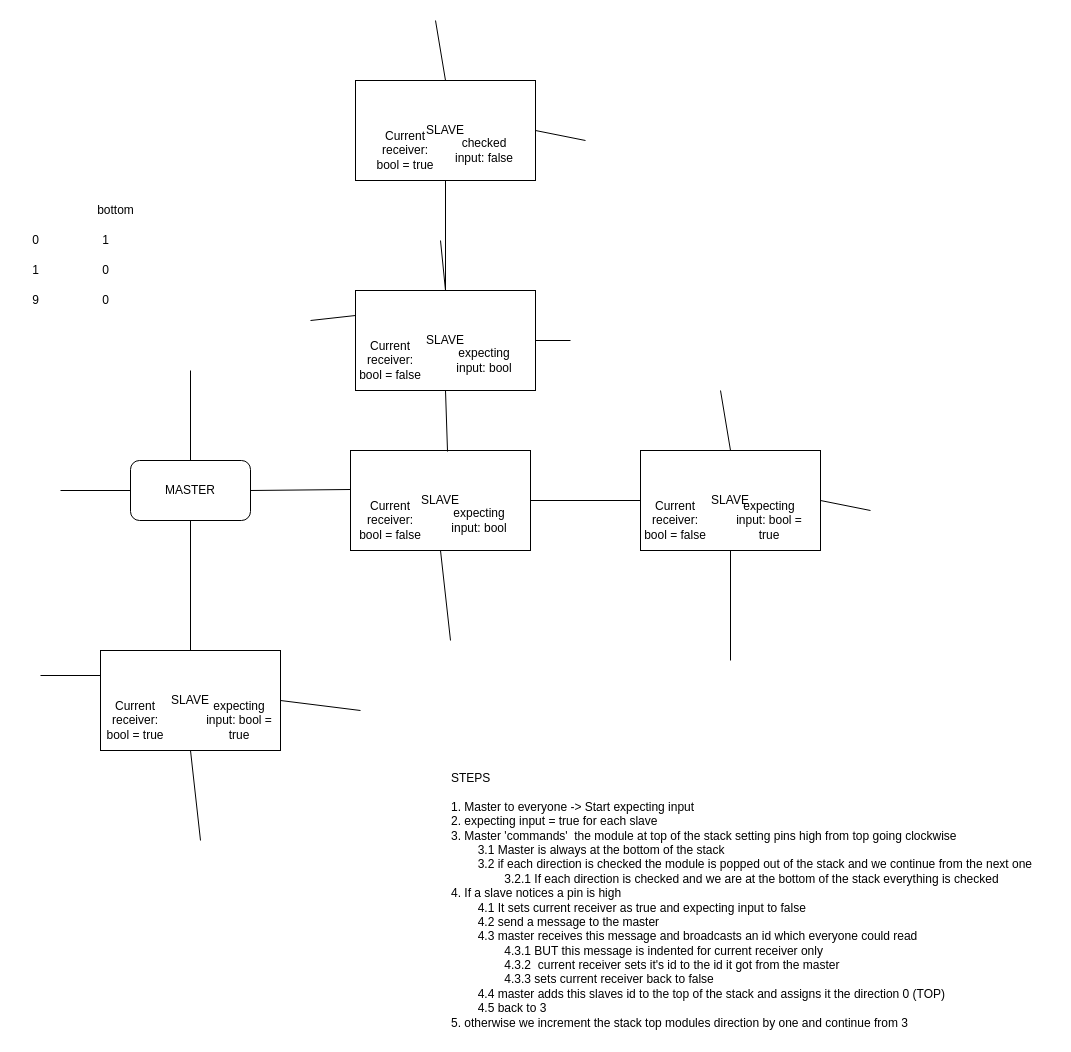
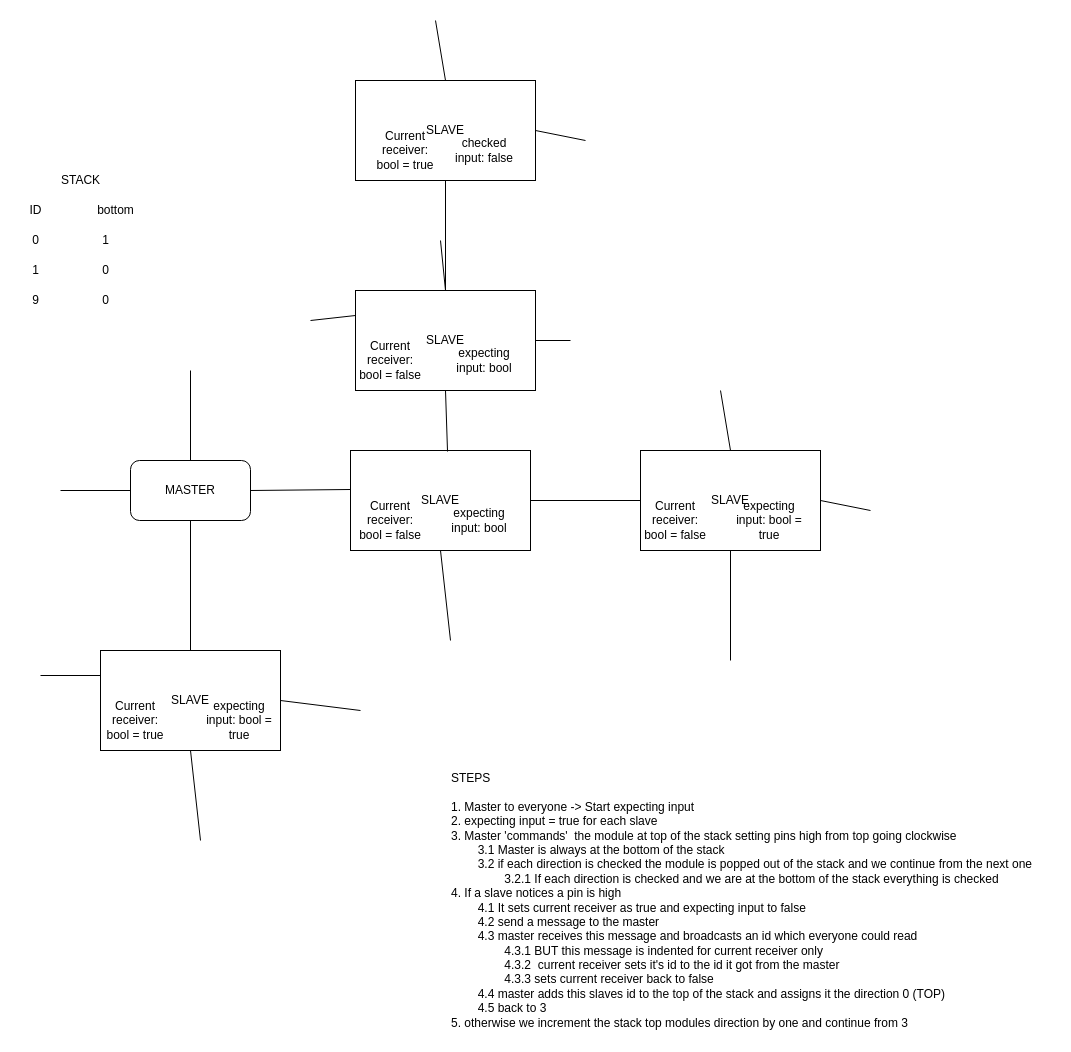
none -> (81, 181)
none -> (36, 211)
